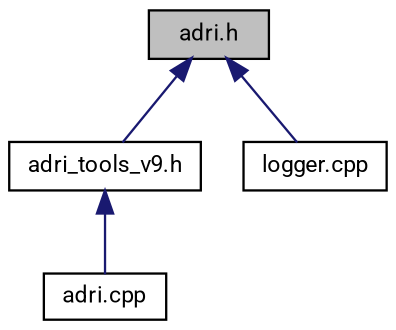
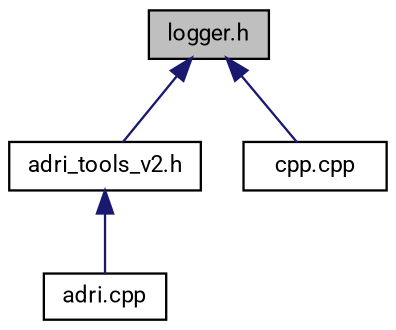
(209, 35) -> (209, 35)
(105, 166) -> (105, 166)
(315, 166) -> (315, 166)
